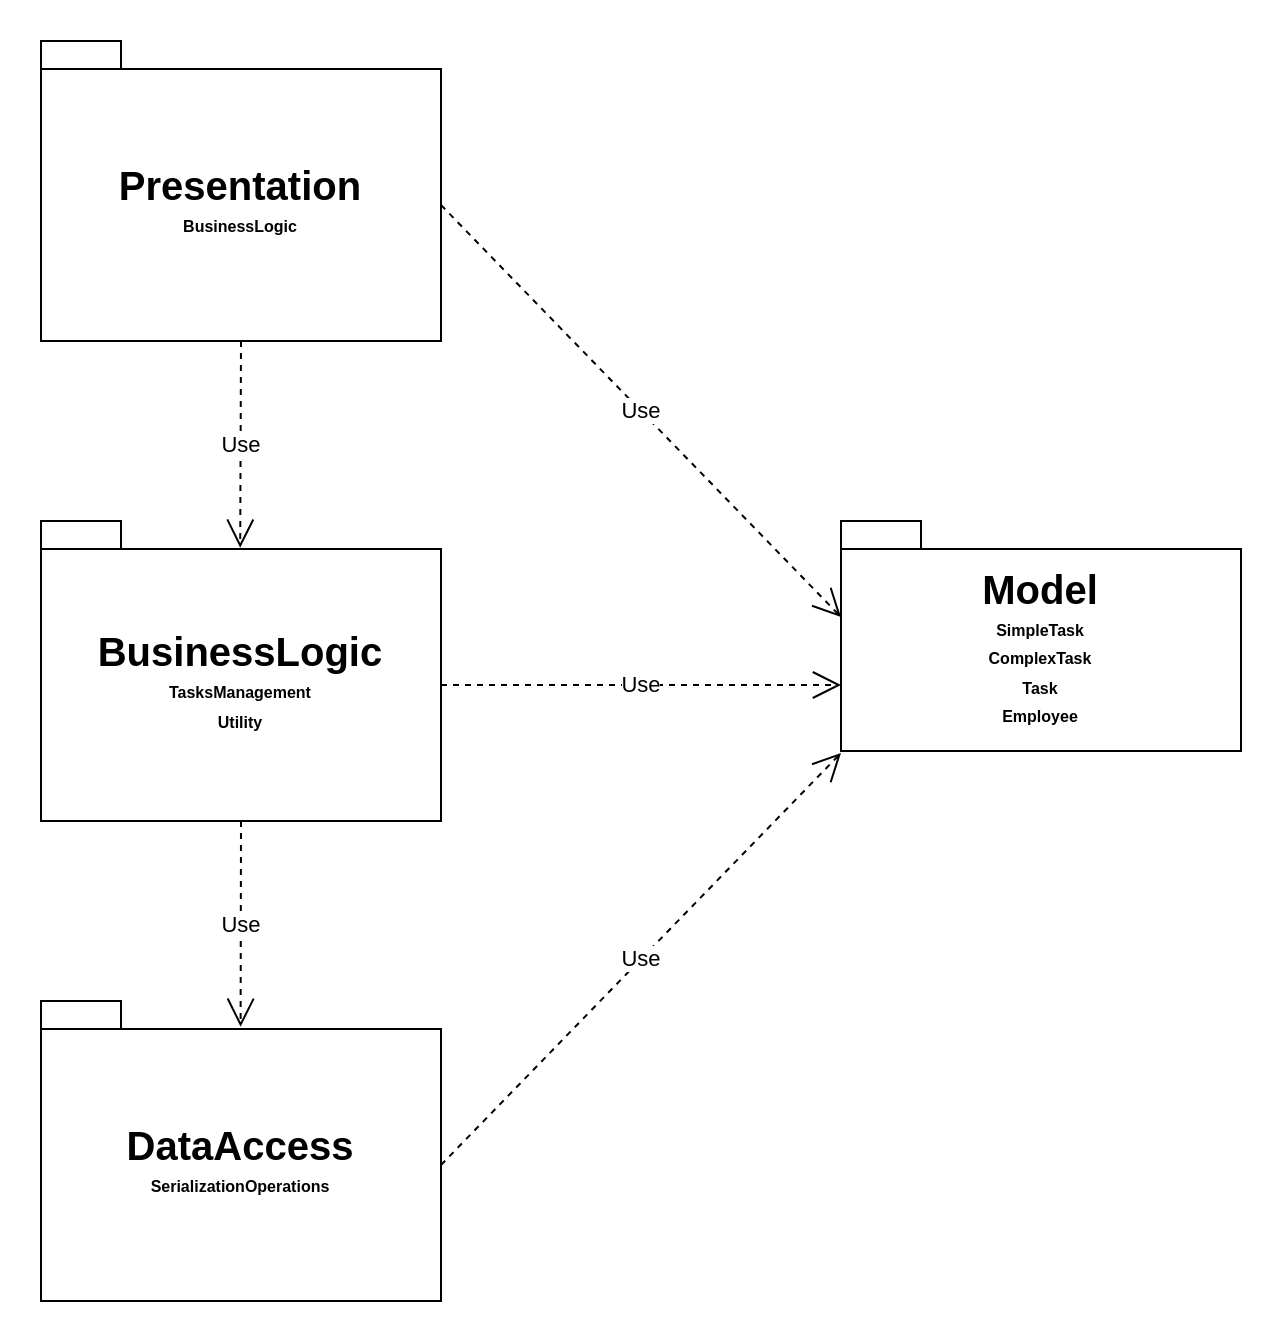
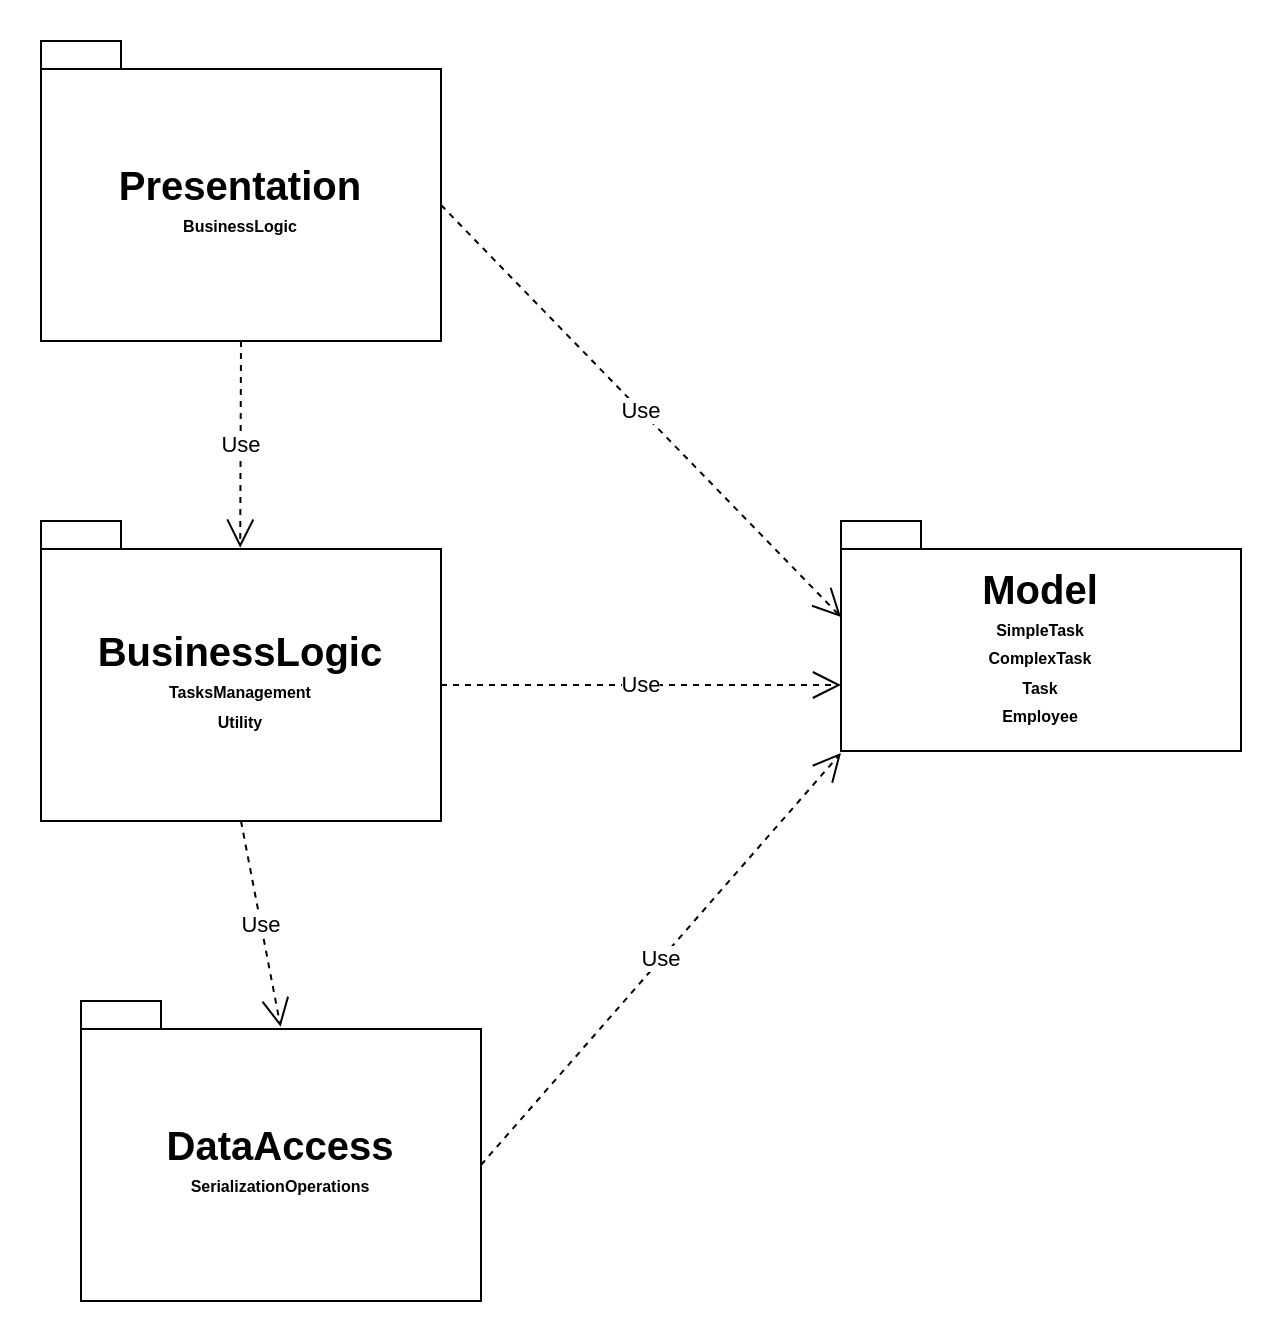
(241, 1151) -> (281, 1151)
